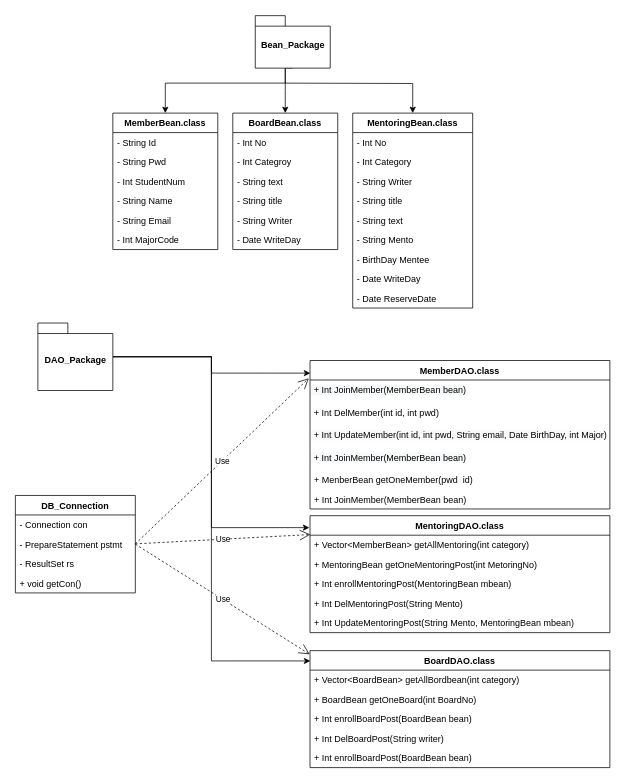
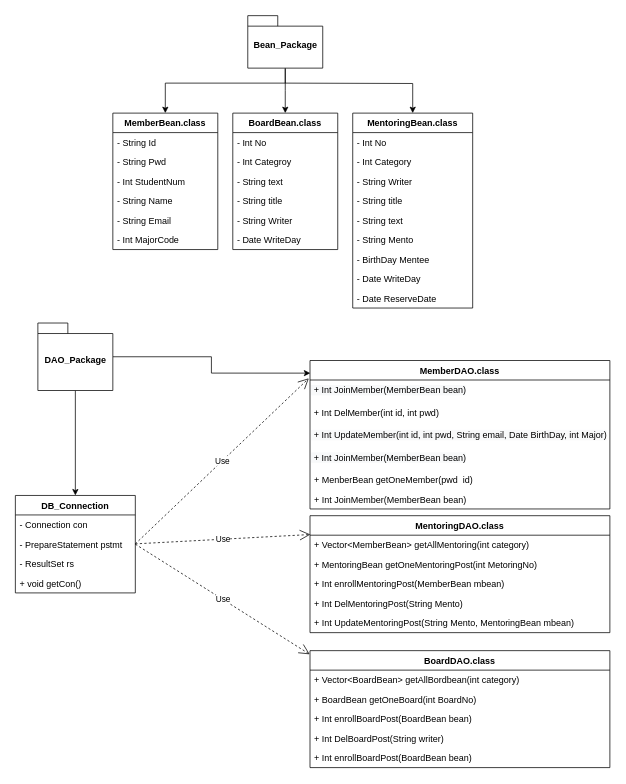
(293, 42) -> (285, 42)
none -> (75, 440)
(259, 528) -> none
(422, 584) -> (416, 584)
(212, 595) -> none
